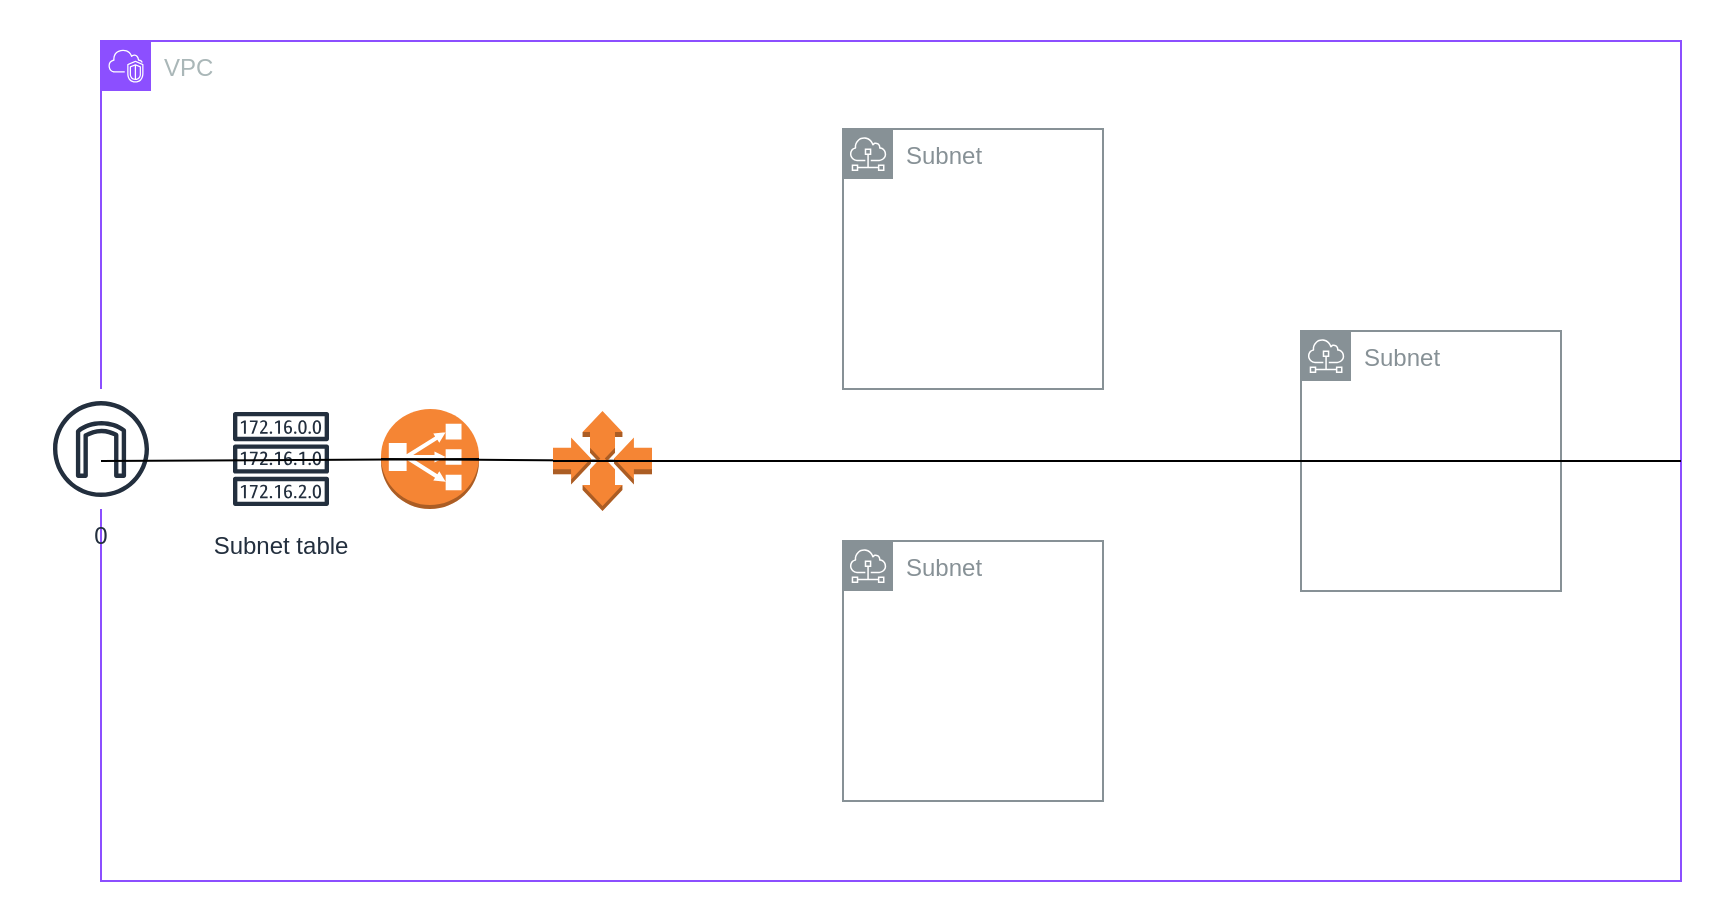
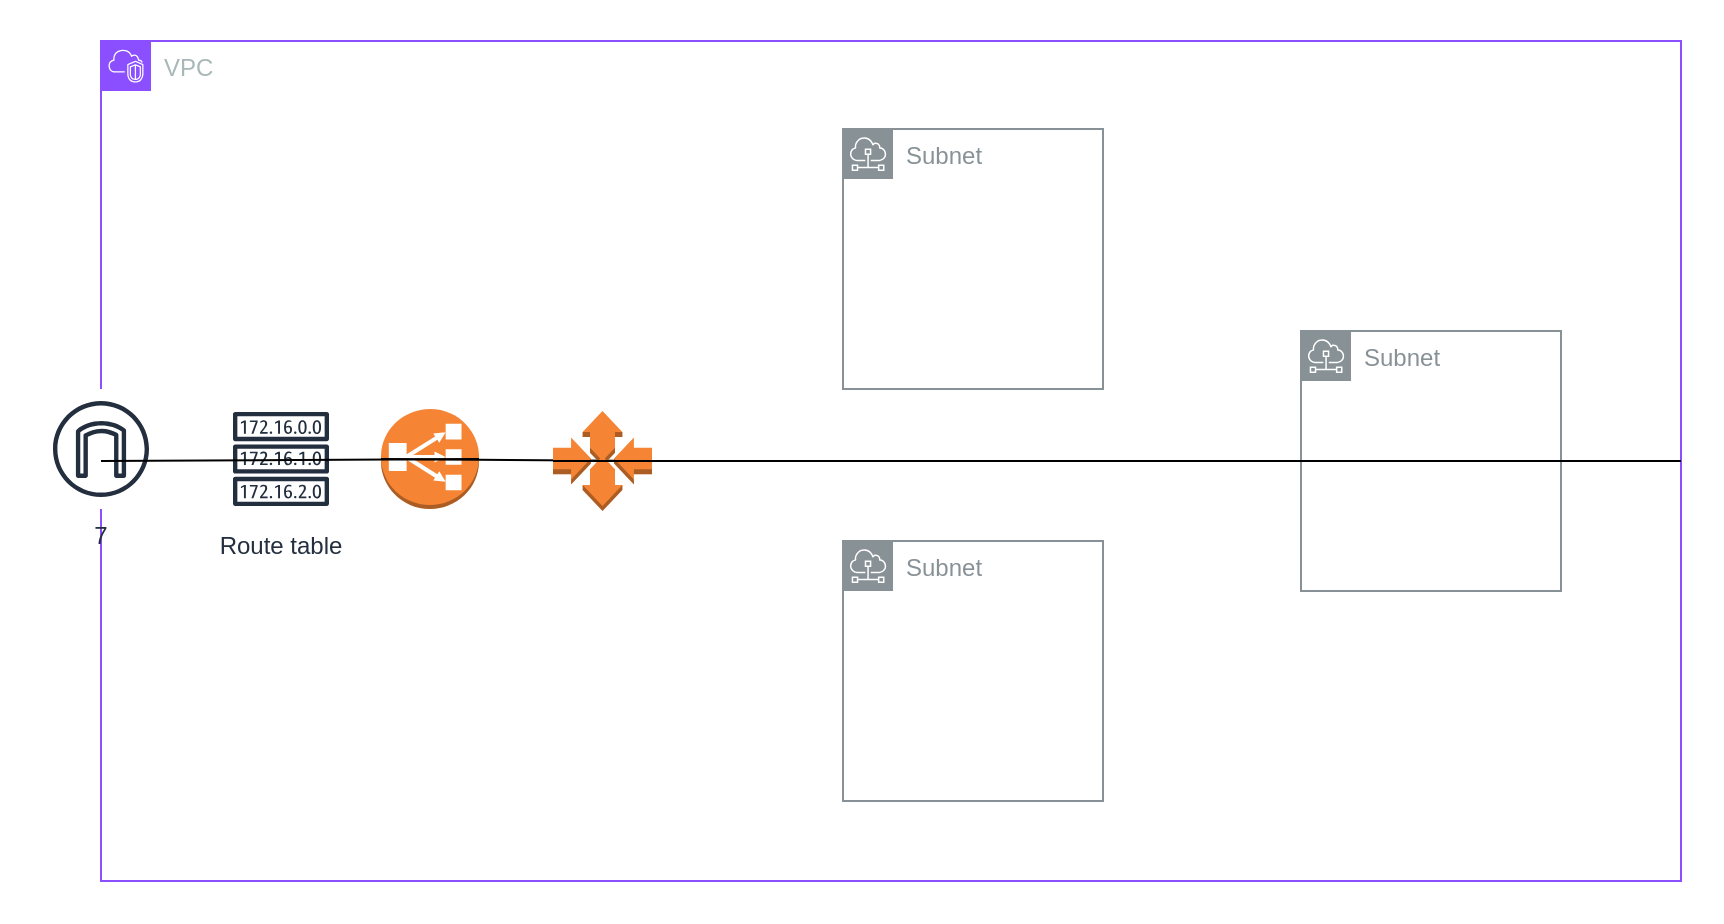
(102, 537) -> (102, 537)
(282, 547) -> (282, 547)
